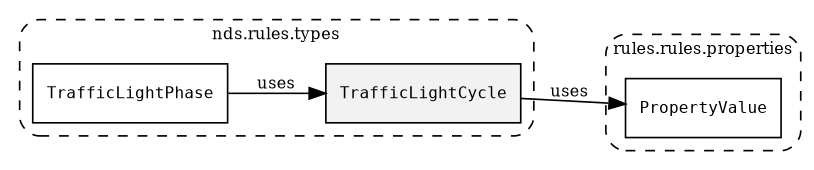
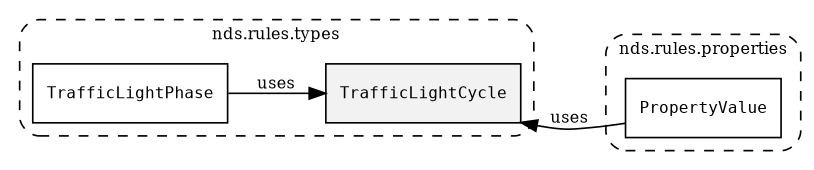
(703, 50) -> (703, 50)
(565, 101) -> (581, 128)
